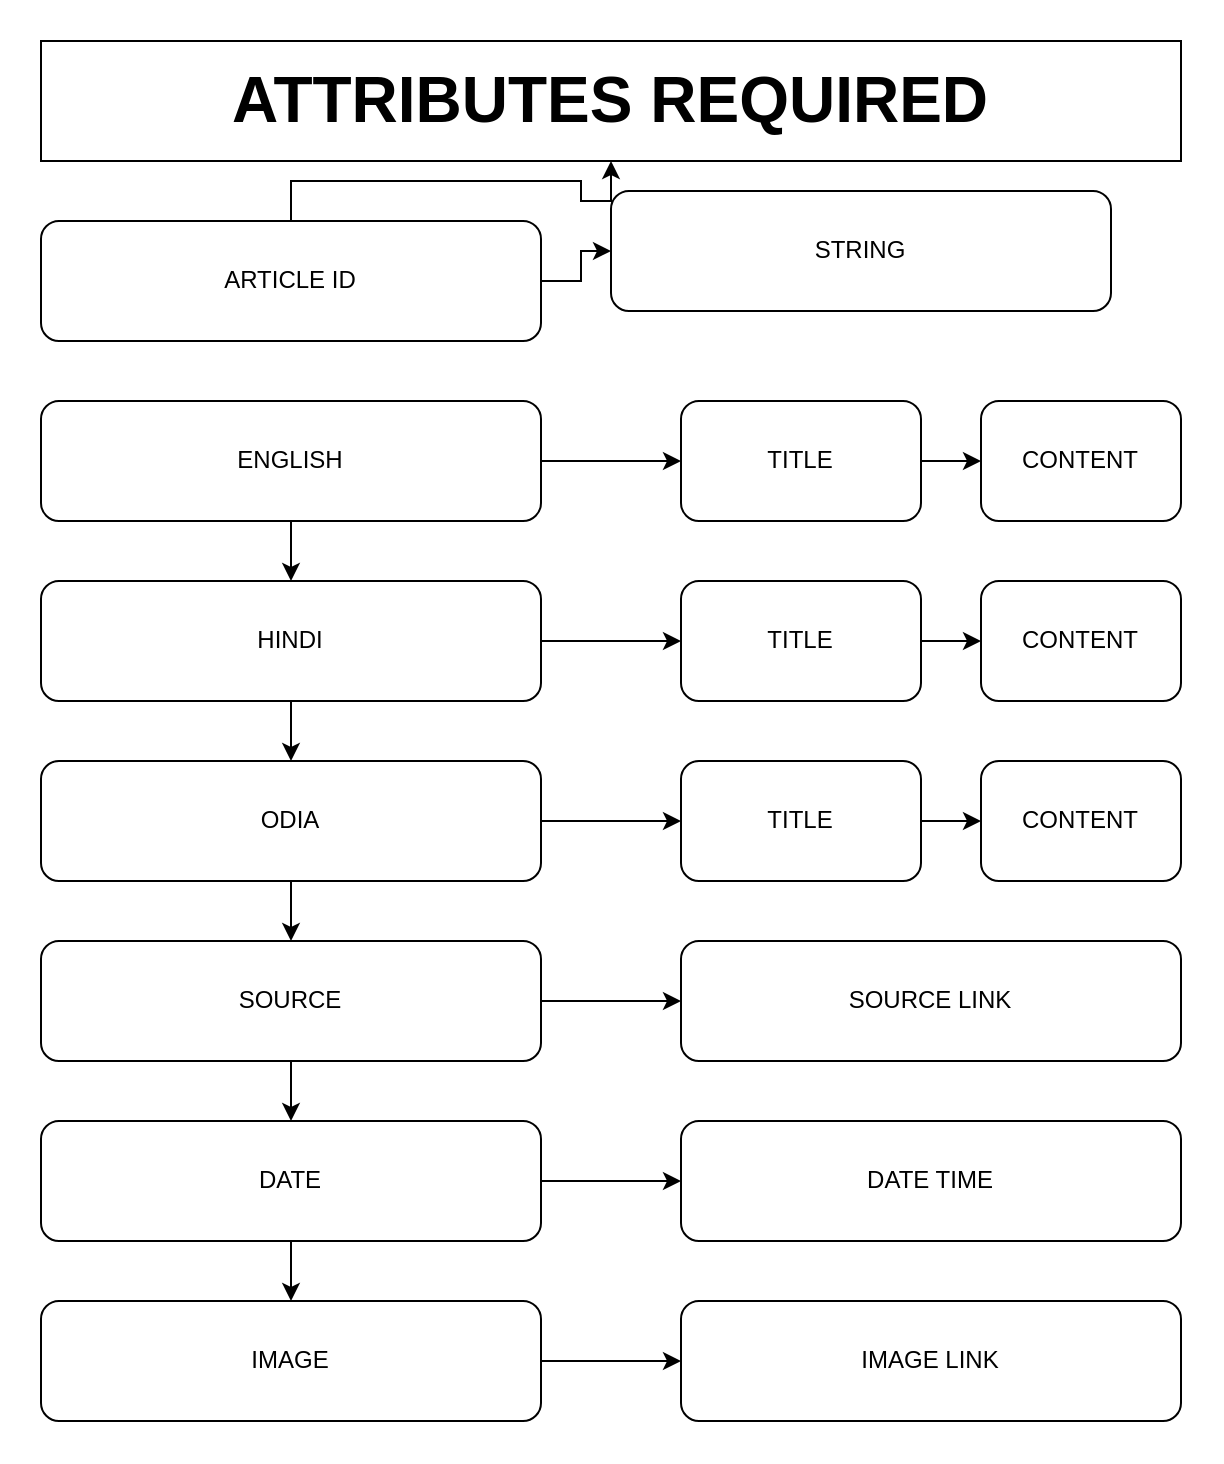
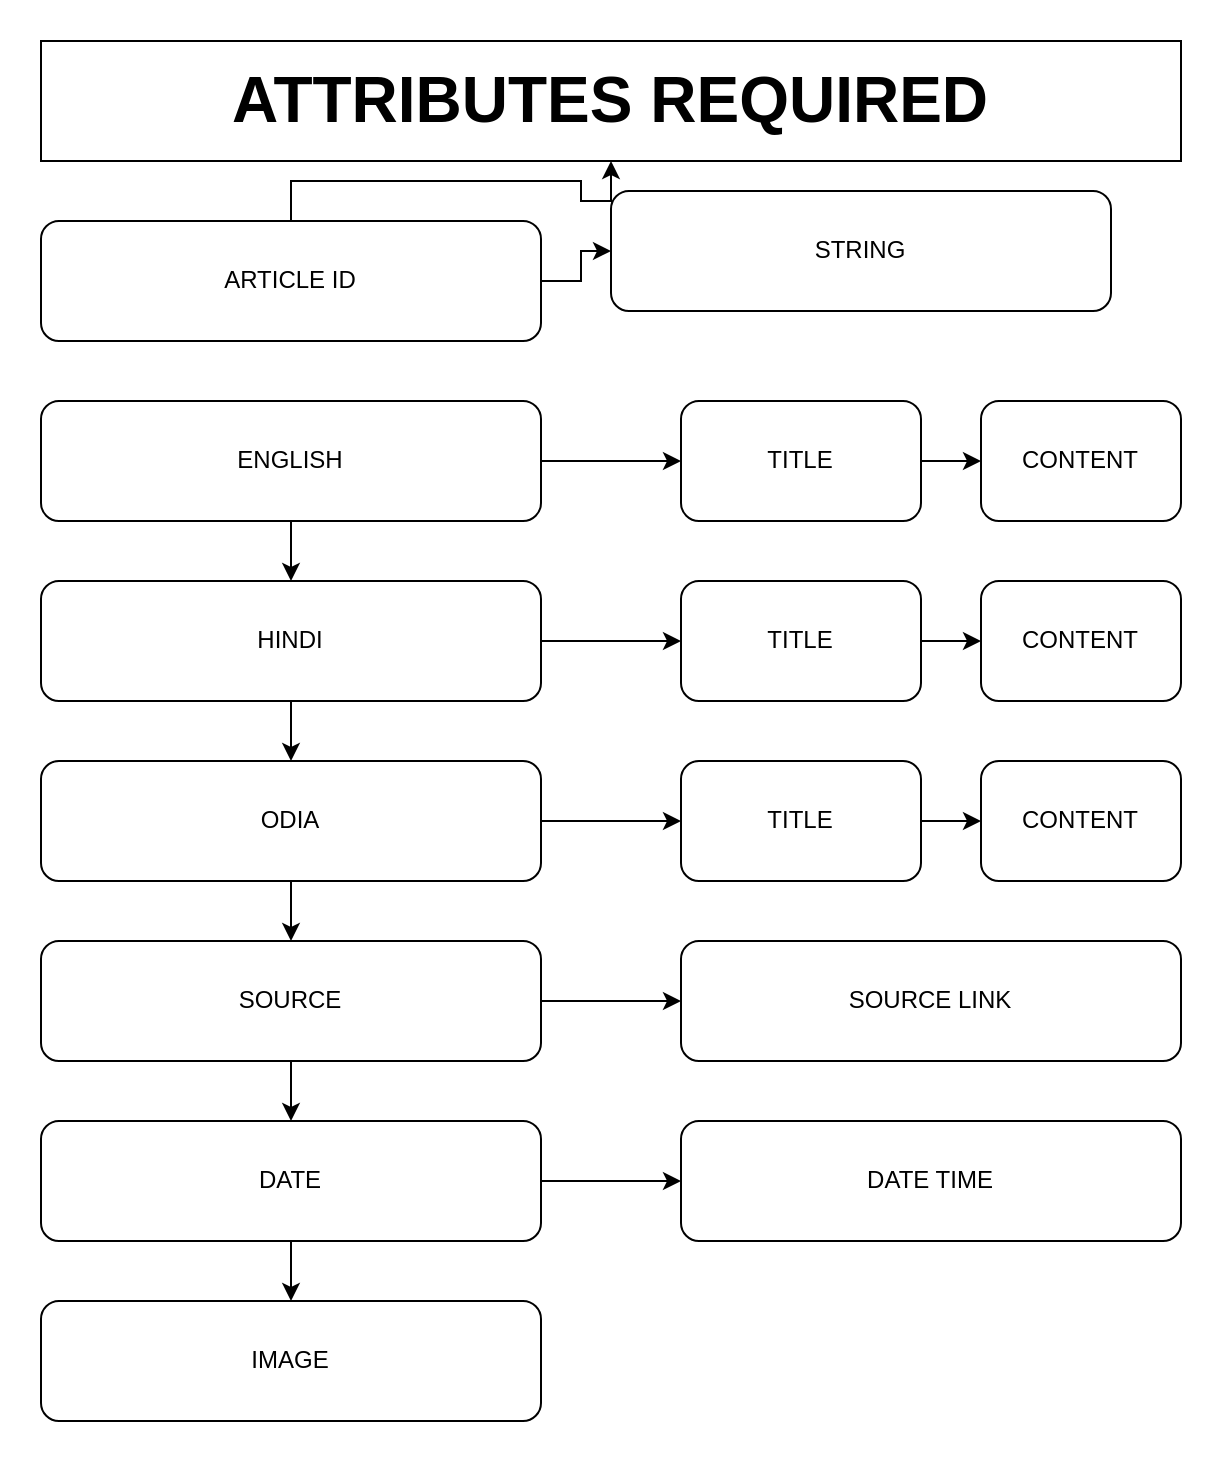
(604, 1361) -> none
(931, 1361) -> none
